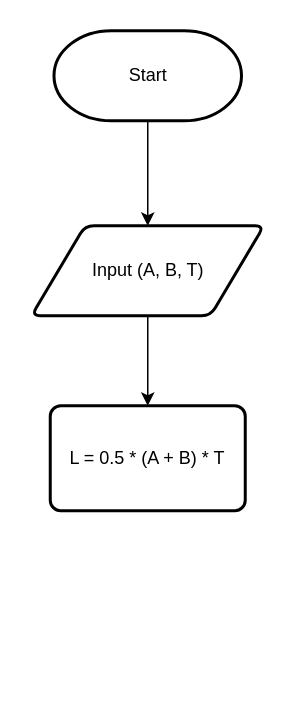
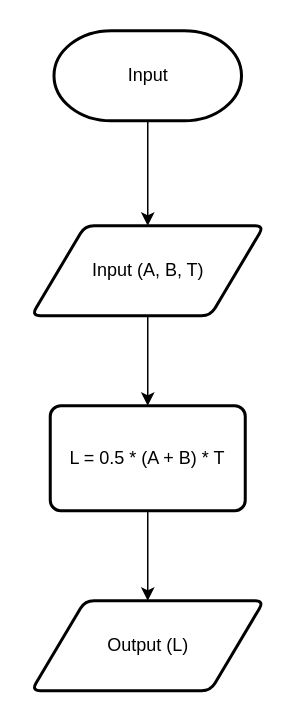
(149, 76) -> (149, 76)
none -> (148, 551)
none -> (148, 646)
